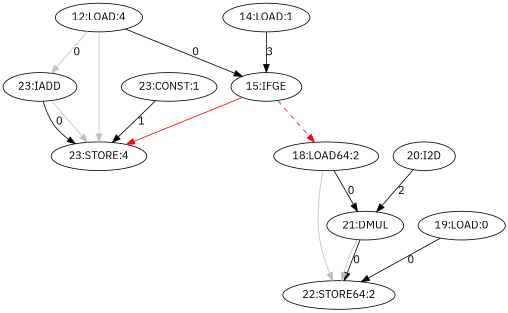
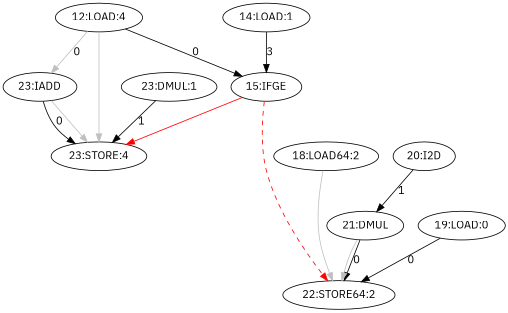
(169, 87) -> (169, 87)
(294, 118) -> (274, 194)
(344, 188) -> none
(402, 191) -> (402, 191)
